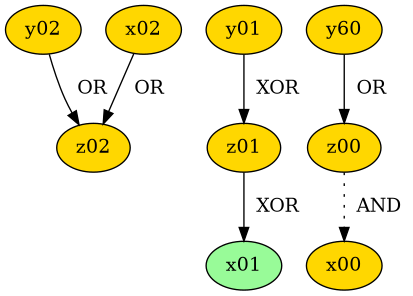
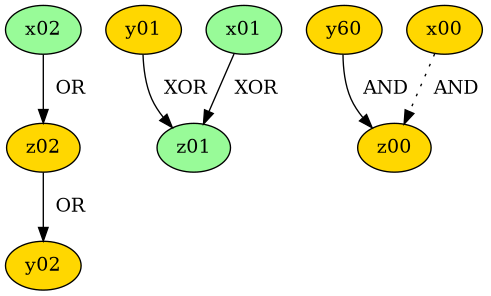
(144, 30) -> (43, 30)
(59, 84) -> (43, 200)
(369, 89) -> (383, 89)
(244, 148) -> (194, 148)
(244, 200) -> (222, 83)
(344, 200) -> (422, 83)
